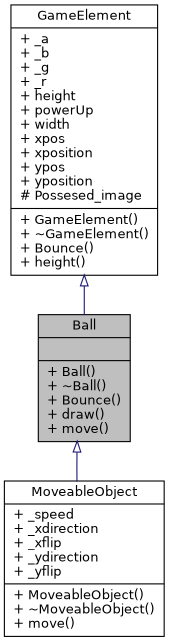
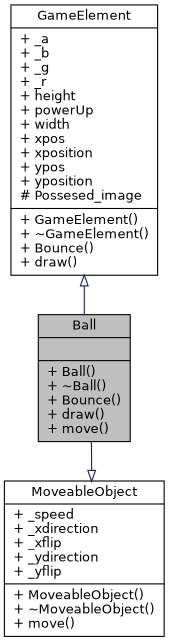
(53, 263) -> (49, 263)
(77, 467) -> (92, 456)
